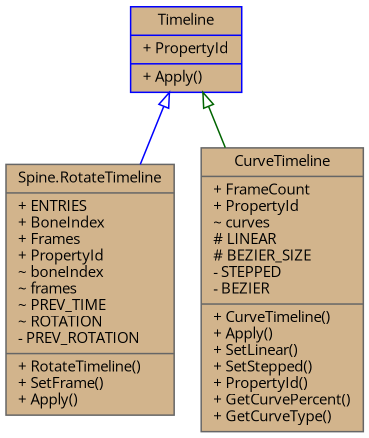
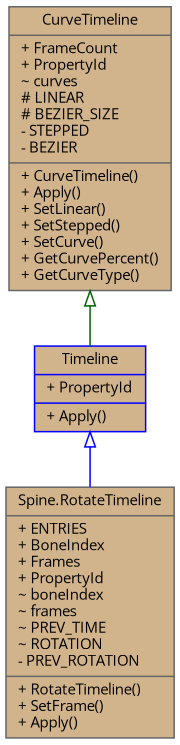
(217, 127) -> (90, 326)
(261, 384) -> (62, 242)
